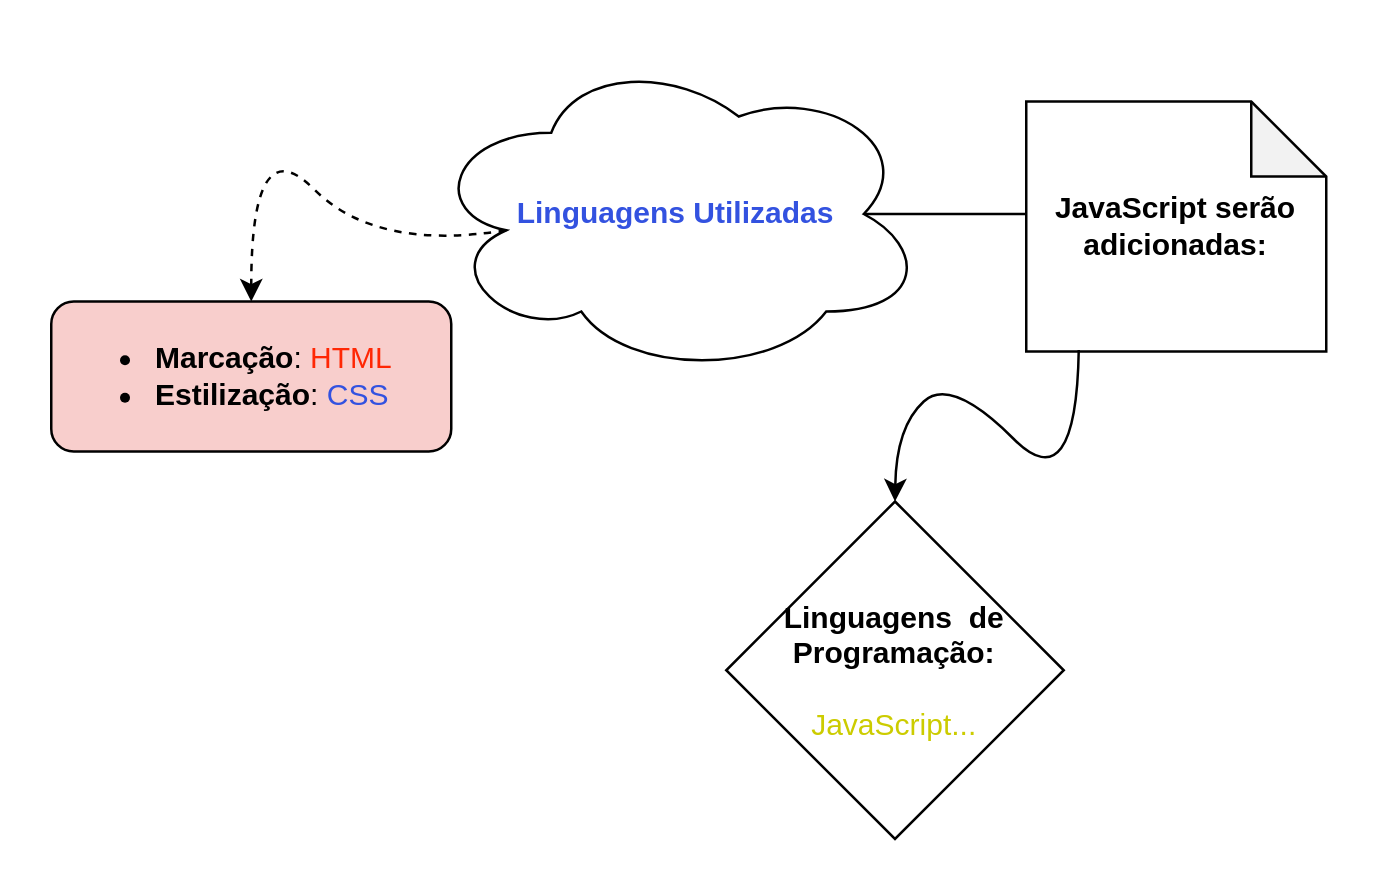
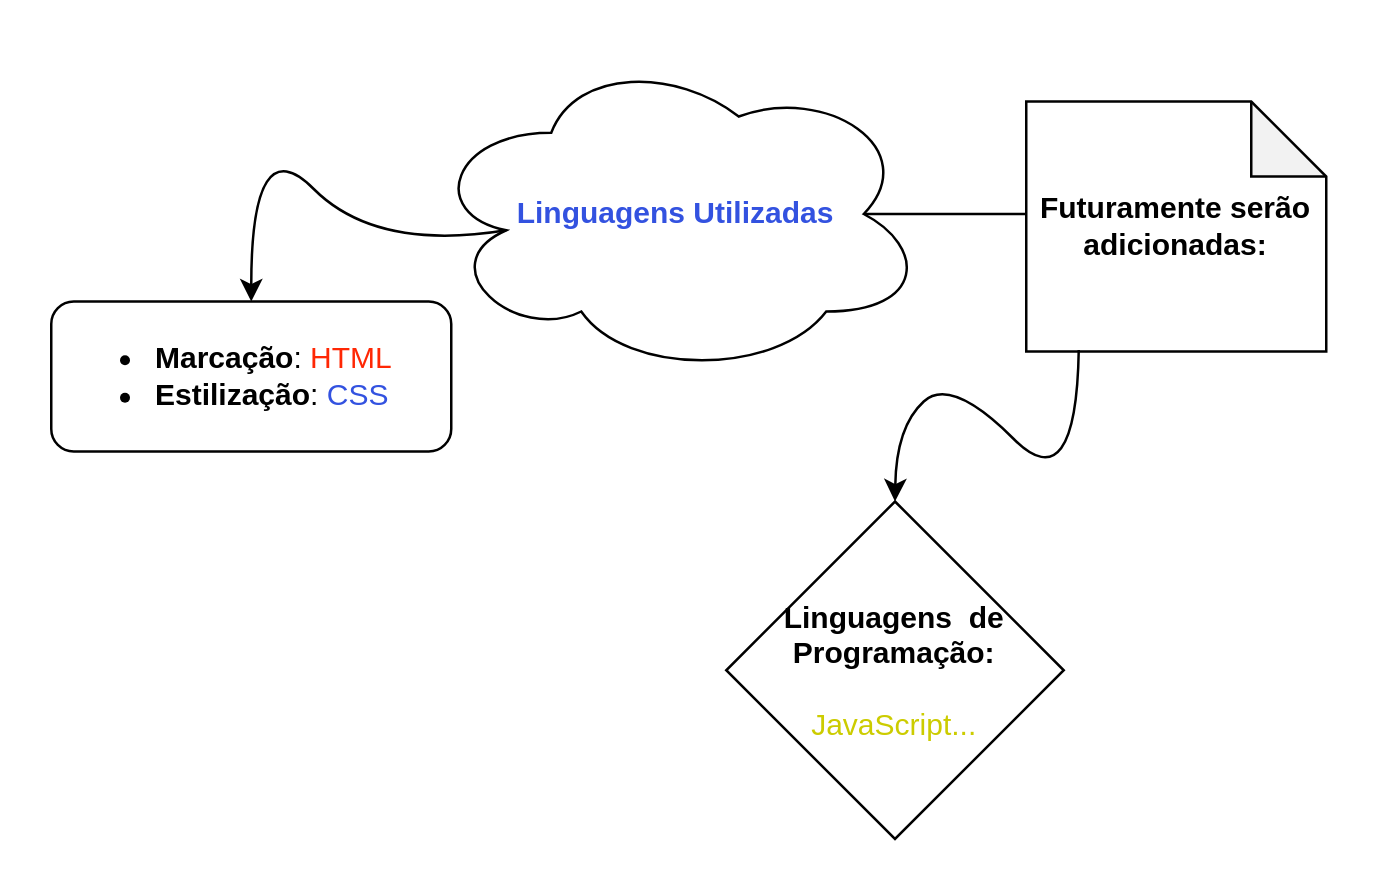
(330, 203) -> (330, 203)
(1176, 226) -> (1176, 226)
(251, 376) -> (251, 376)
